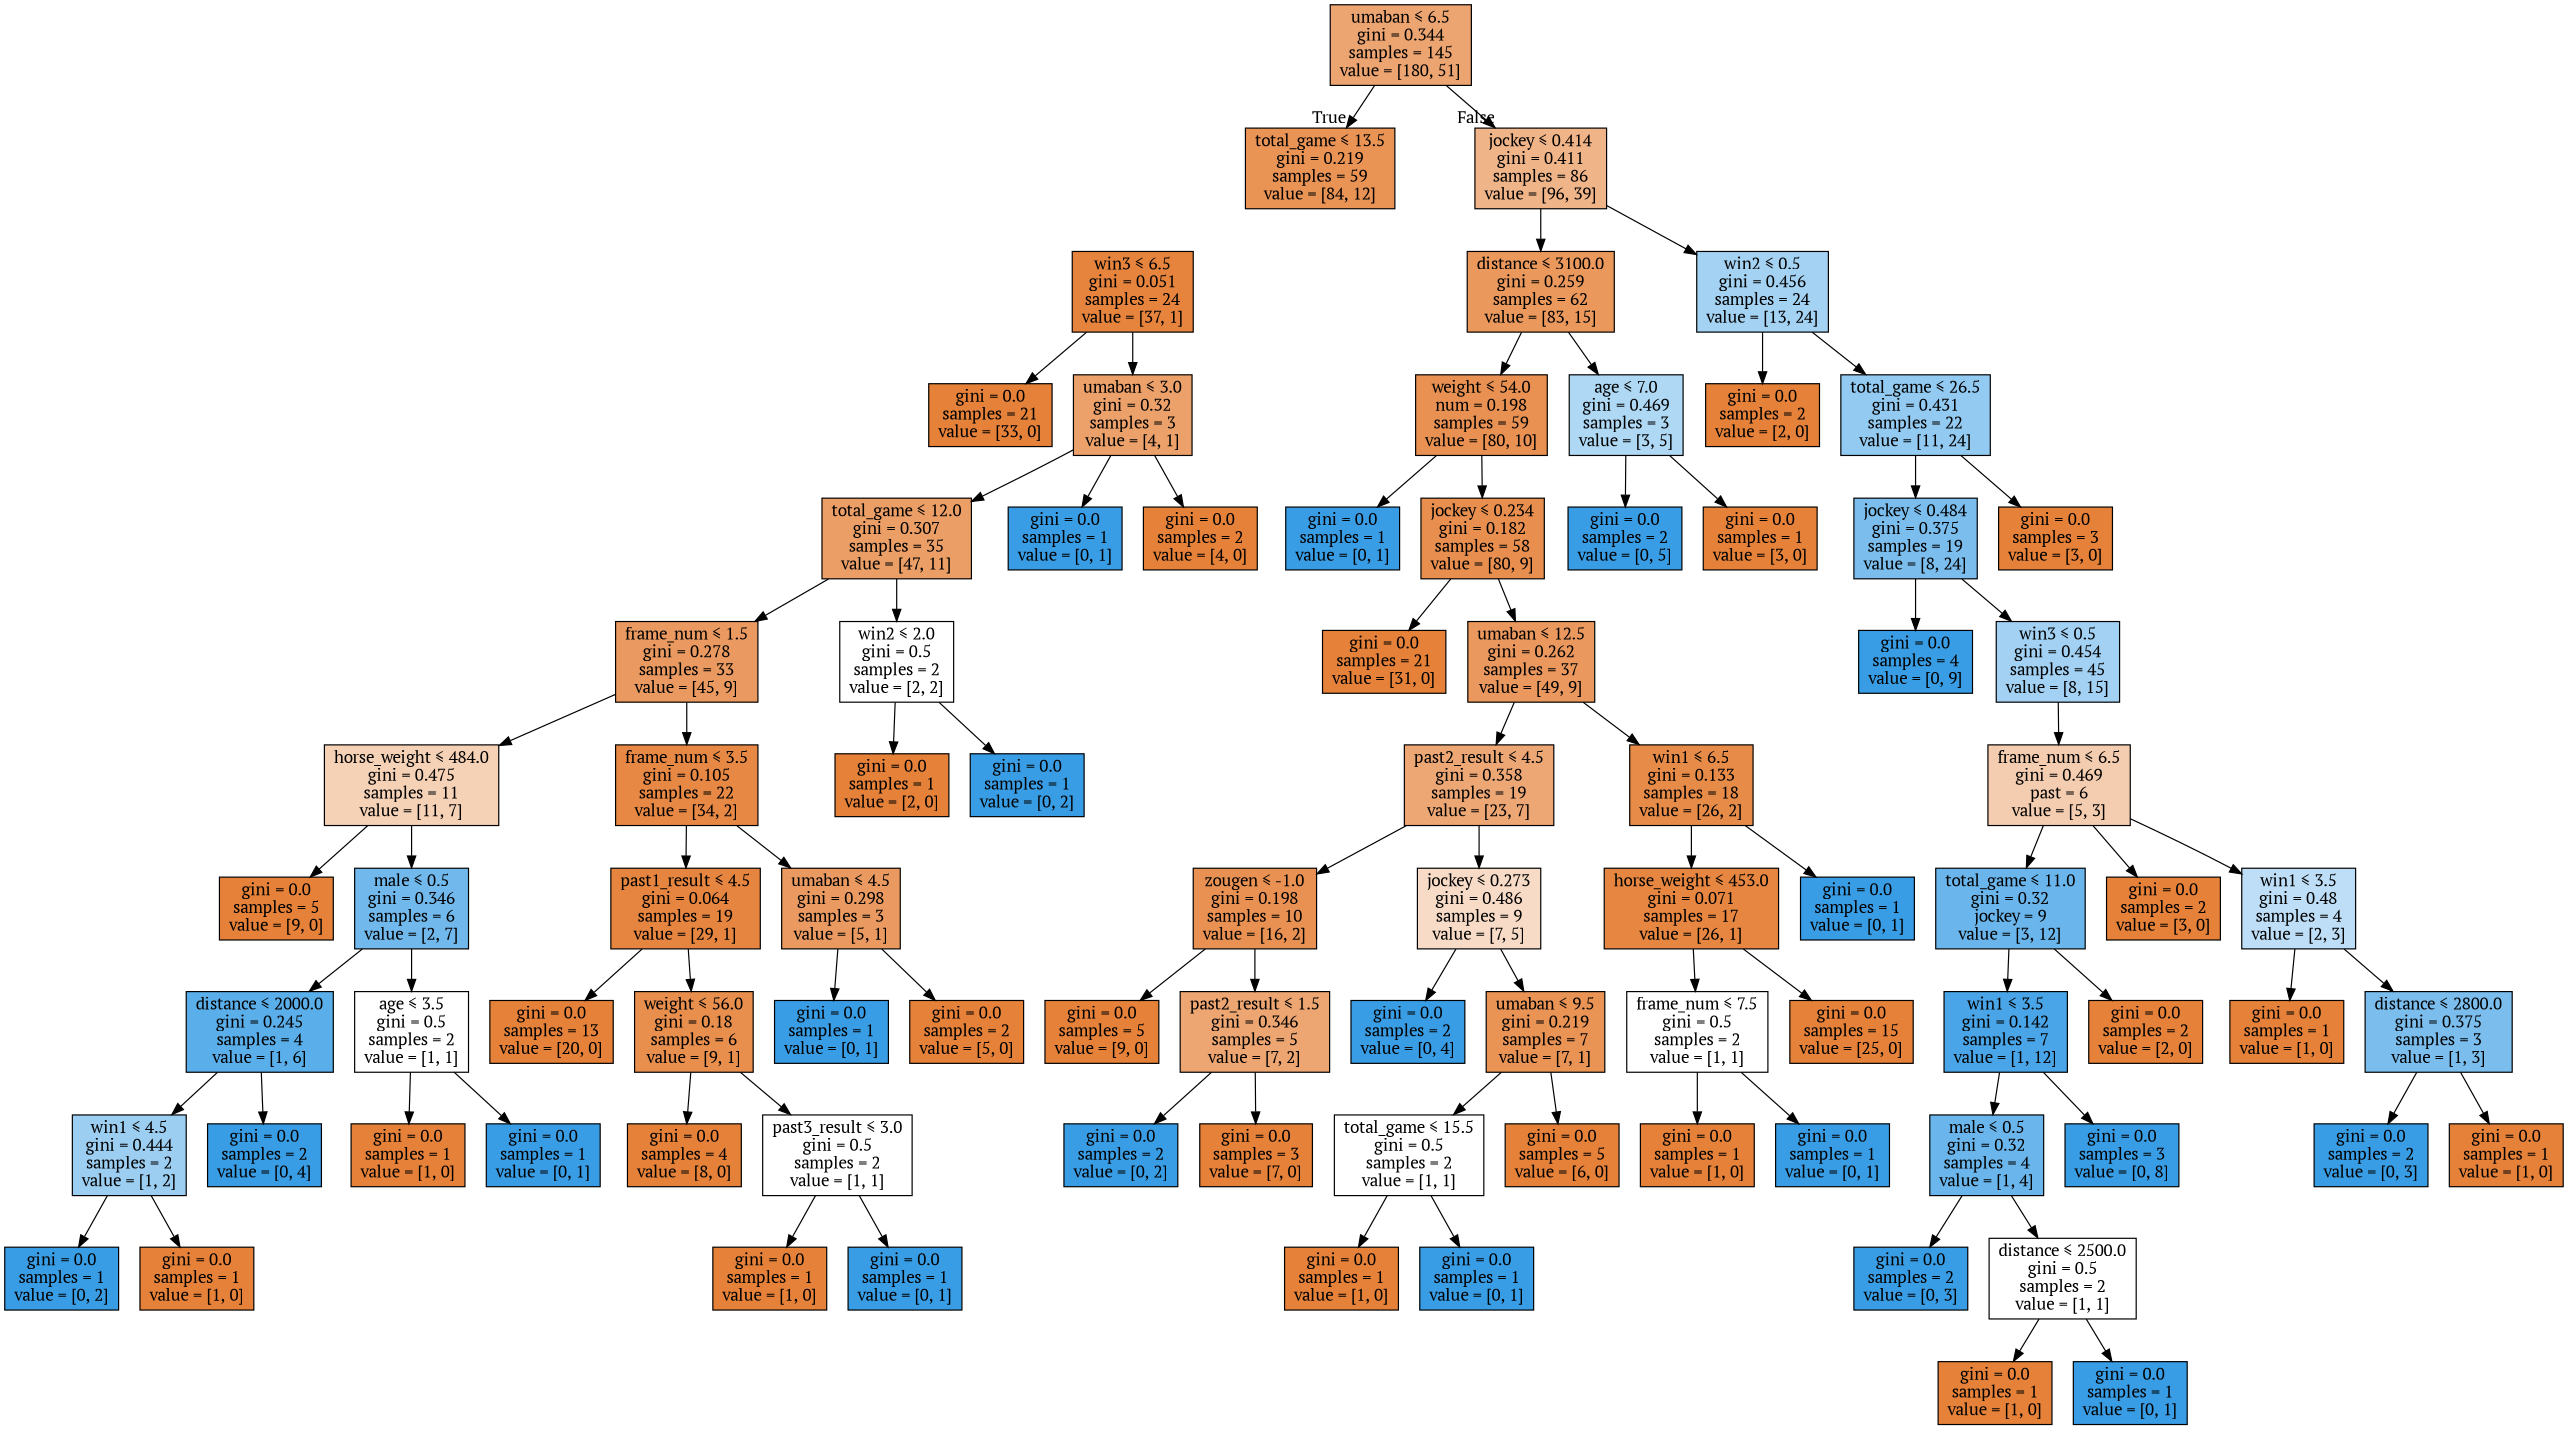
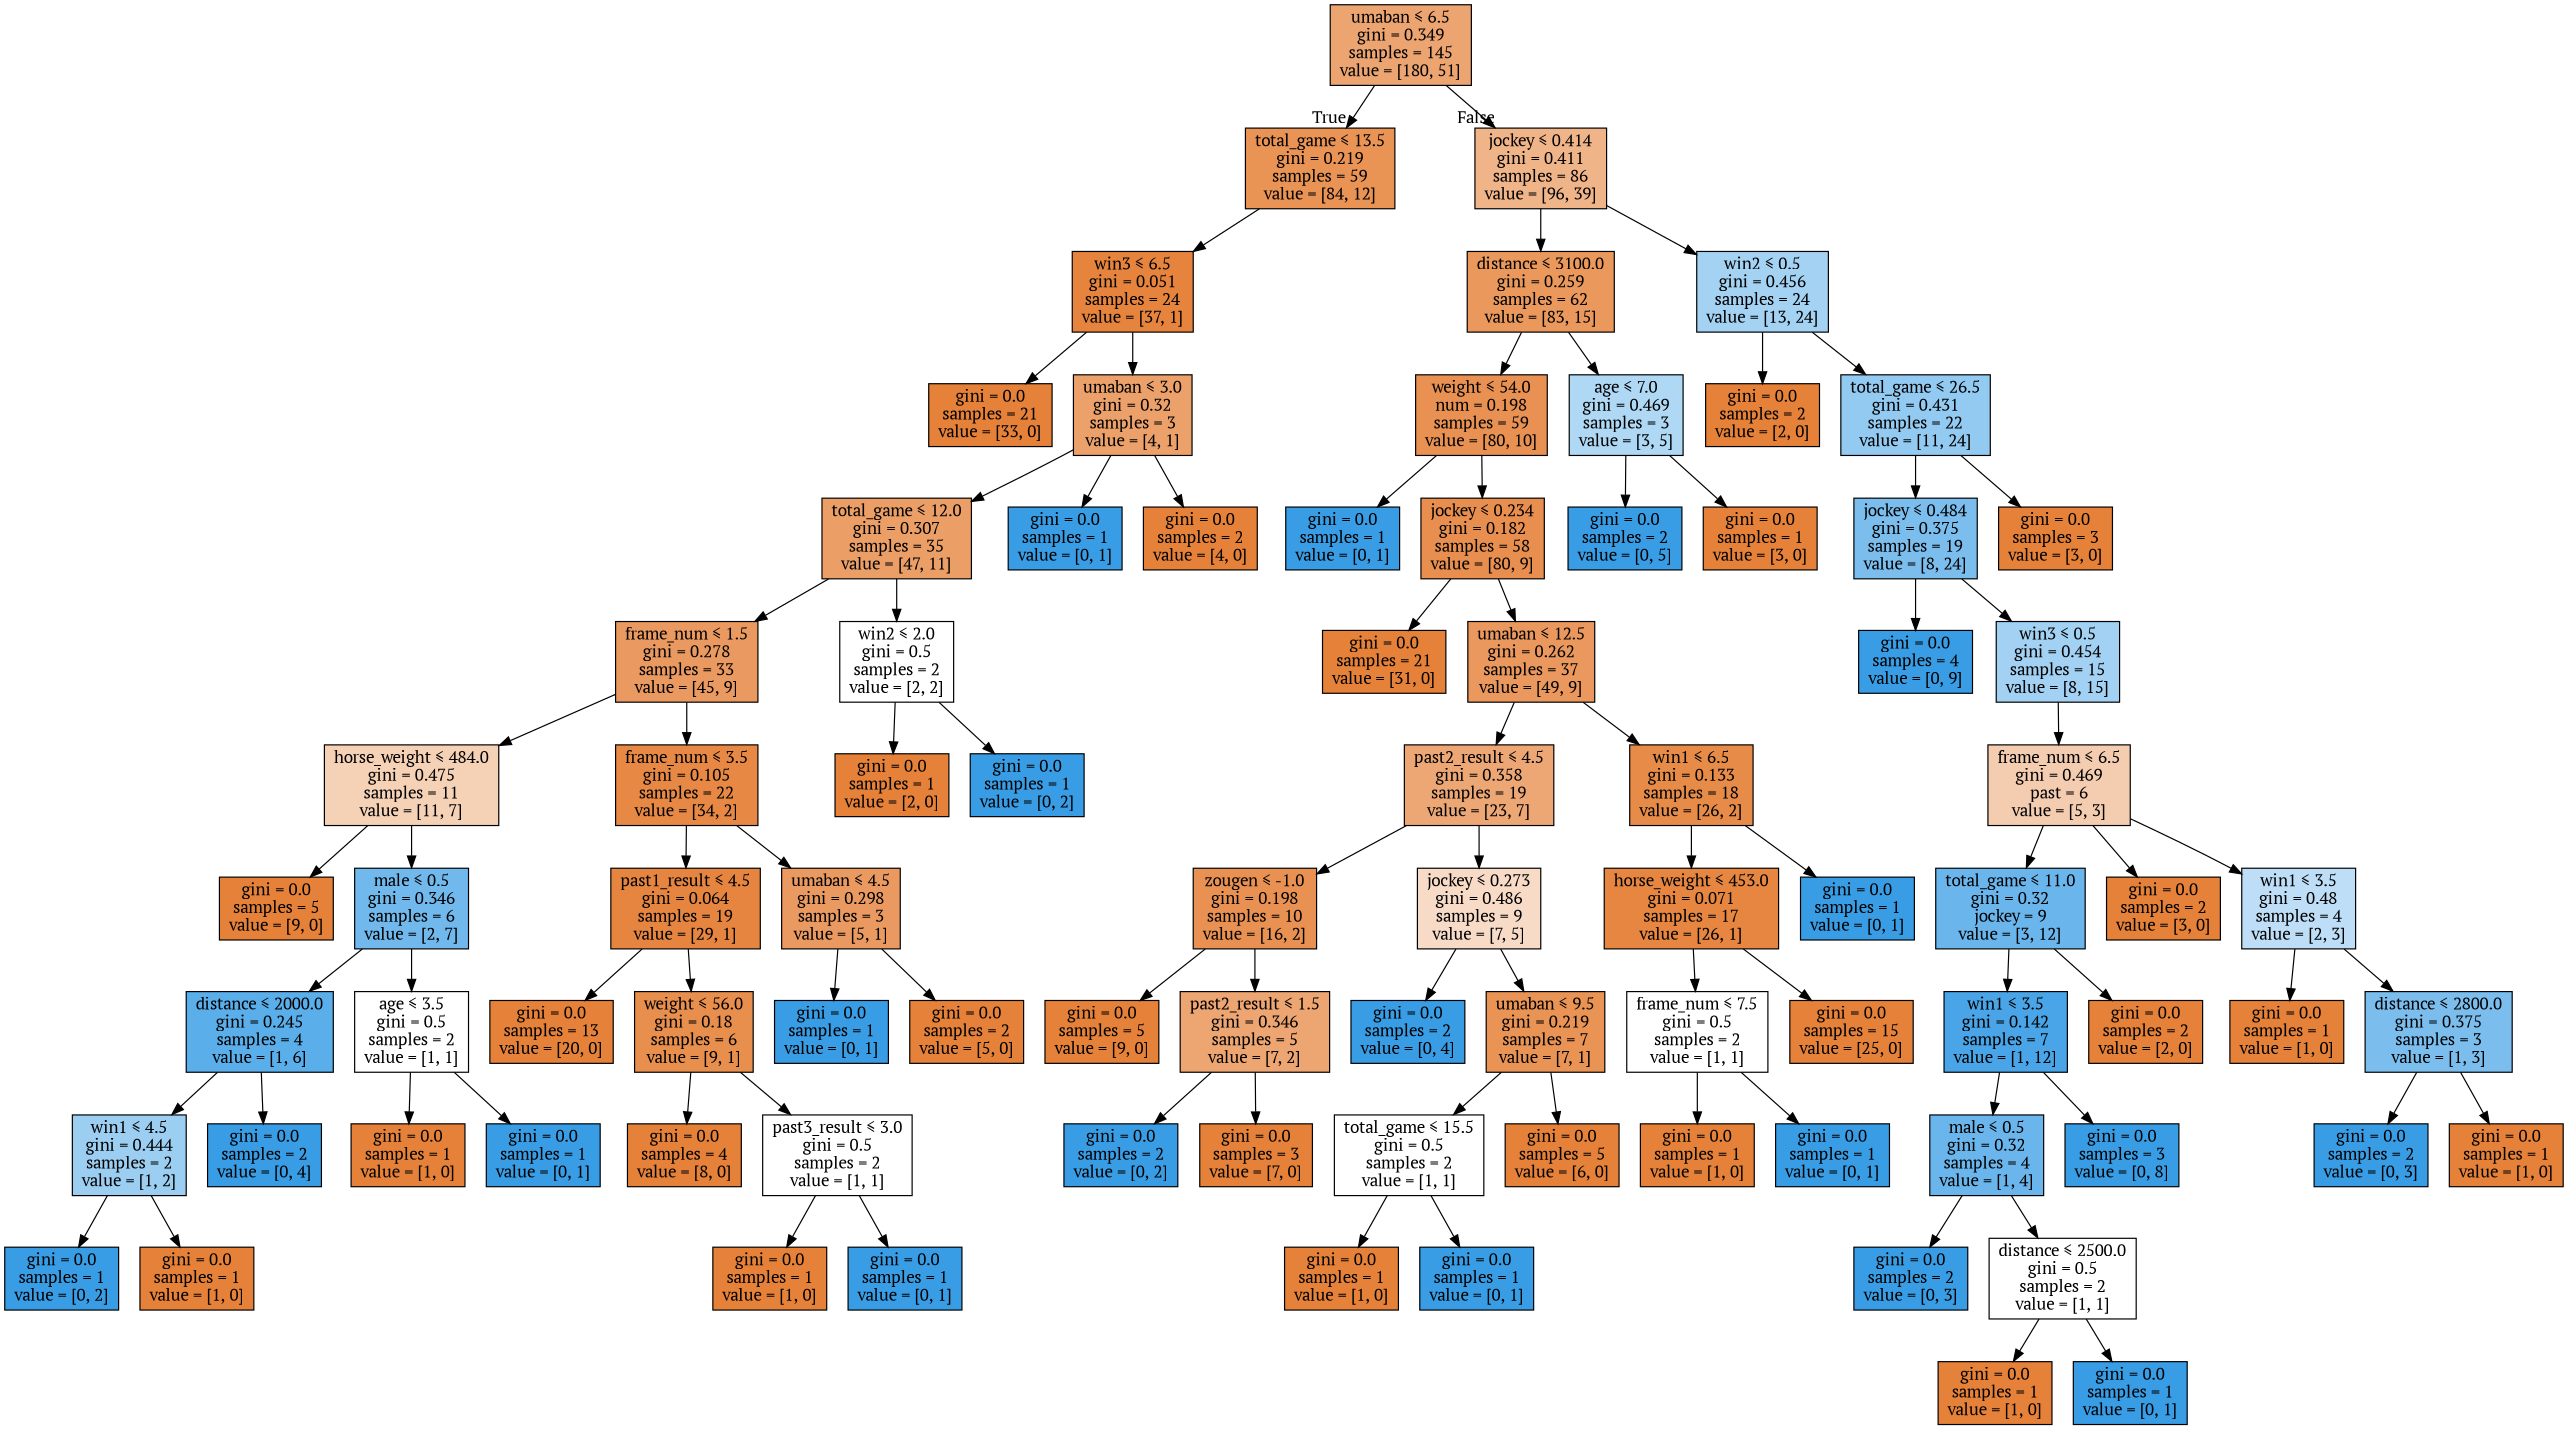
(1401, 36) -> (1401, 36)
none -> (1231, 227)
(2058, 670) -> (2058, 670)
